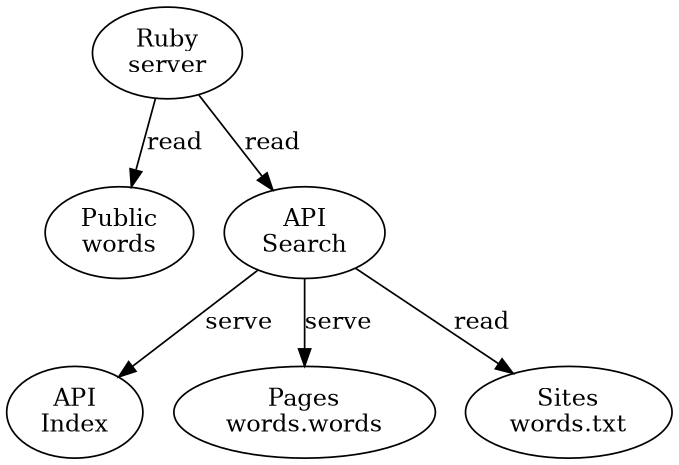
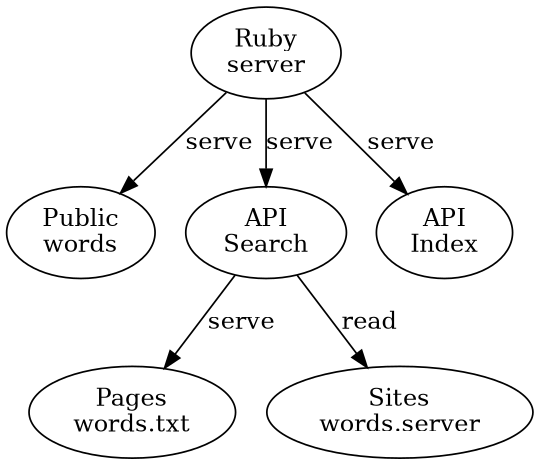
(175, 143) -> (220, 143)
(273, 143) -> (300, 143)
(195, 318) -> (350, 137)
(305, 412) -> (132, 412)
(569, 412) -> (400, 412)
